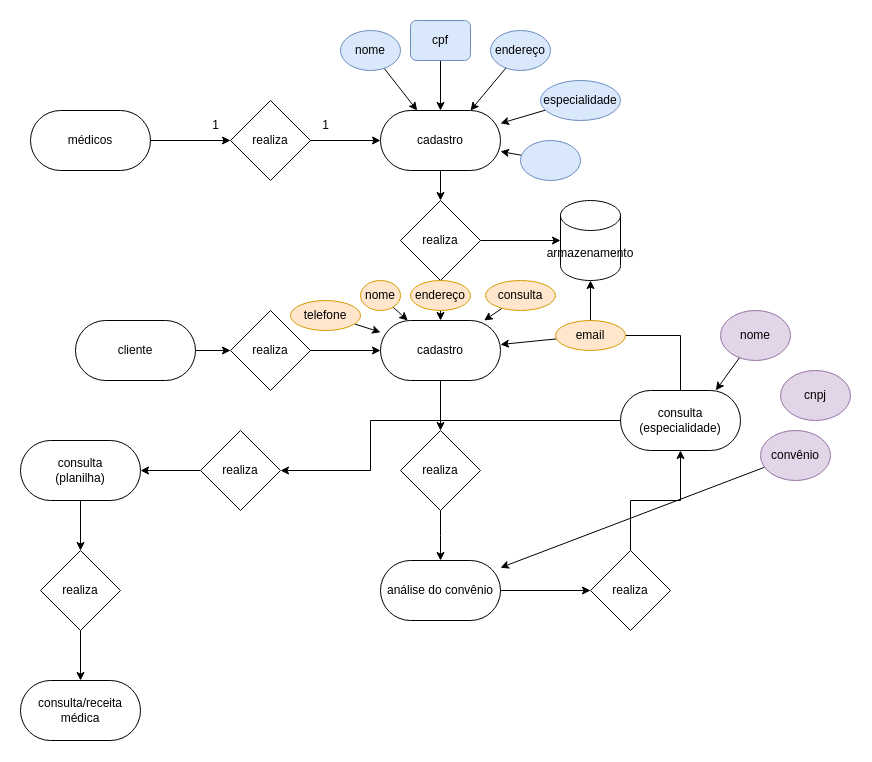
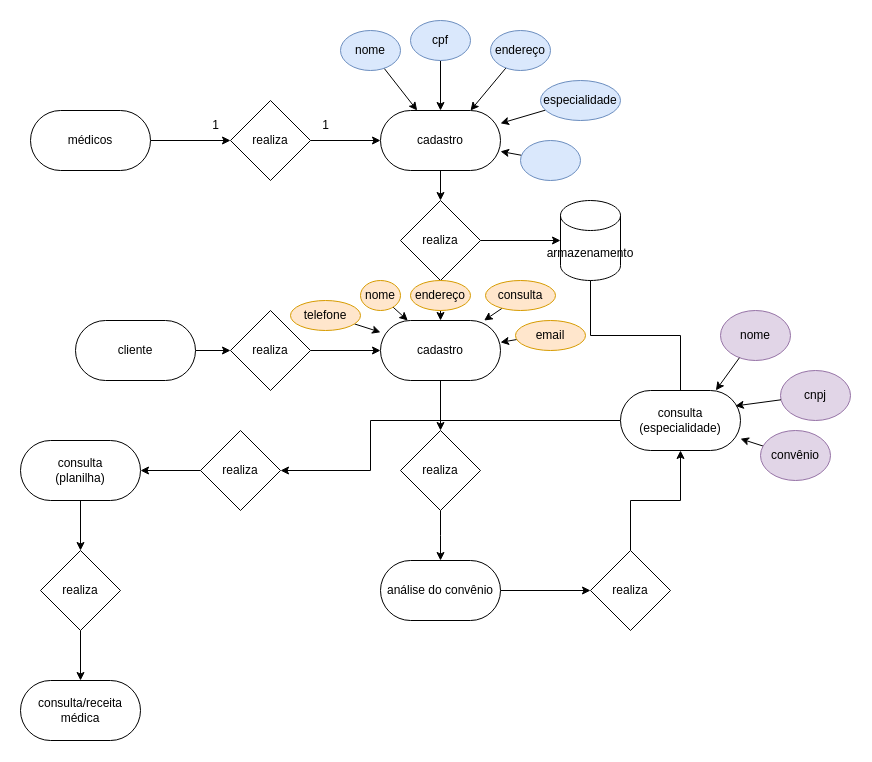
(441, 41) -> (441, 41)
(591, 288) -> (591, 286)
(591, 336) -> (551, 336)
none -> (762, 402)
(591, 533) -> (755, 444)
